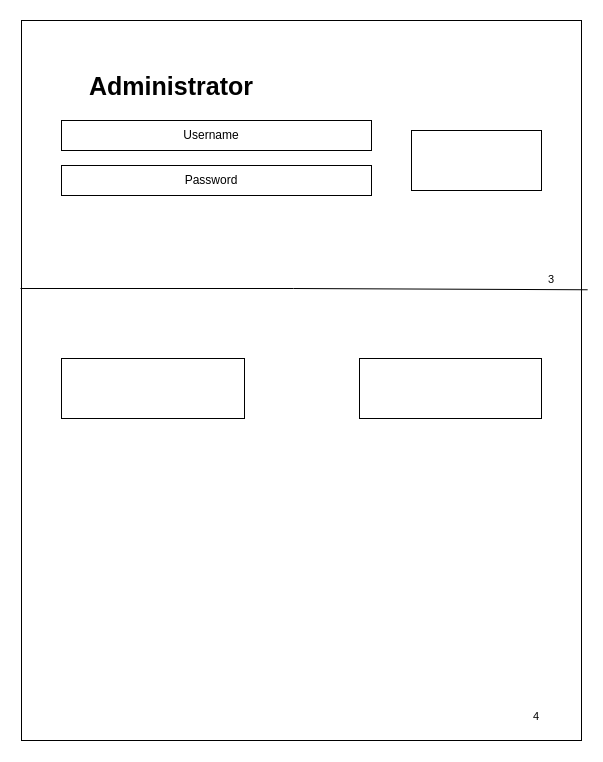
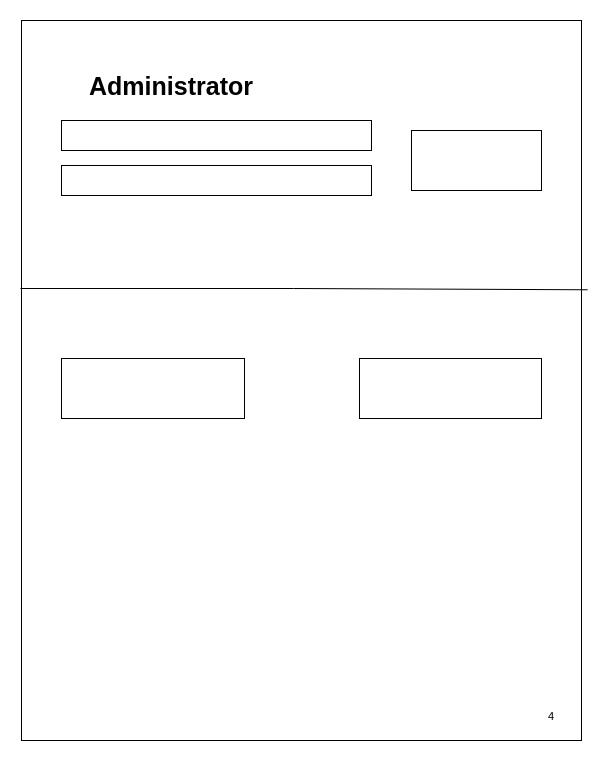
(212, 136) -> none
(212, 181) -> none
(552, 276) -> none
(537, 717) -> (552, 717)
